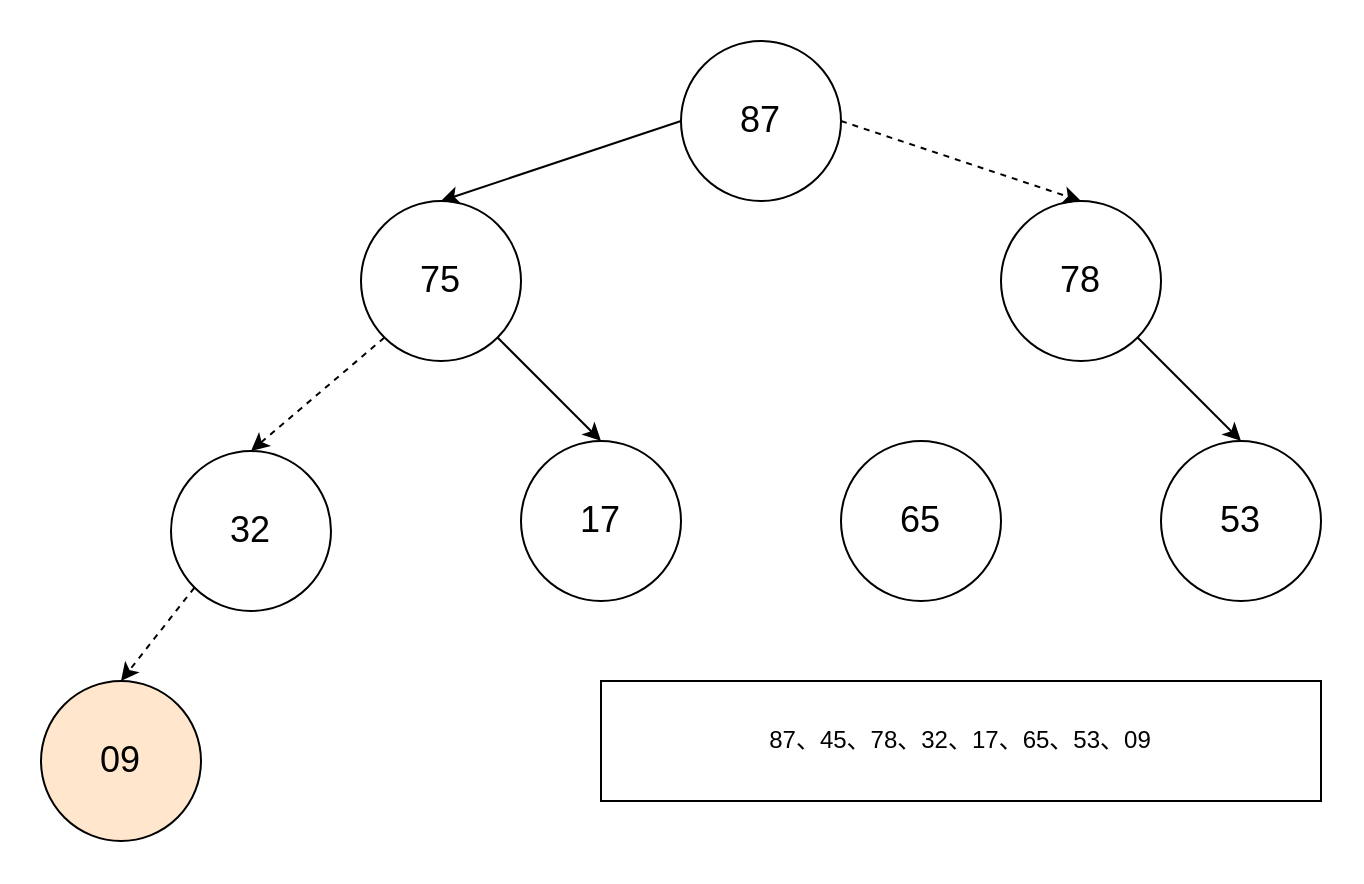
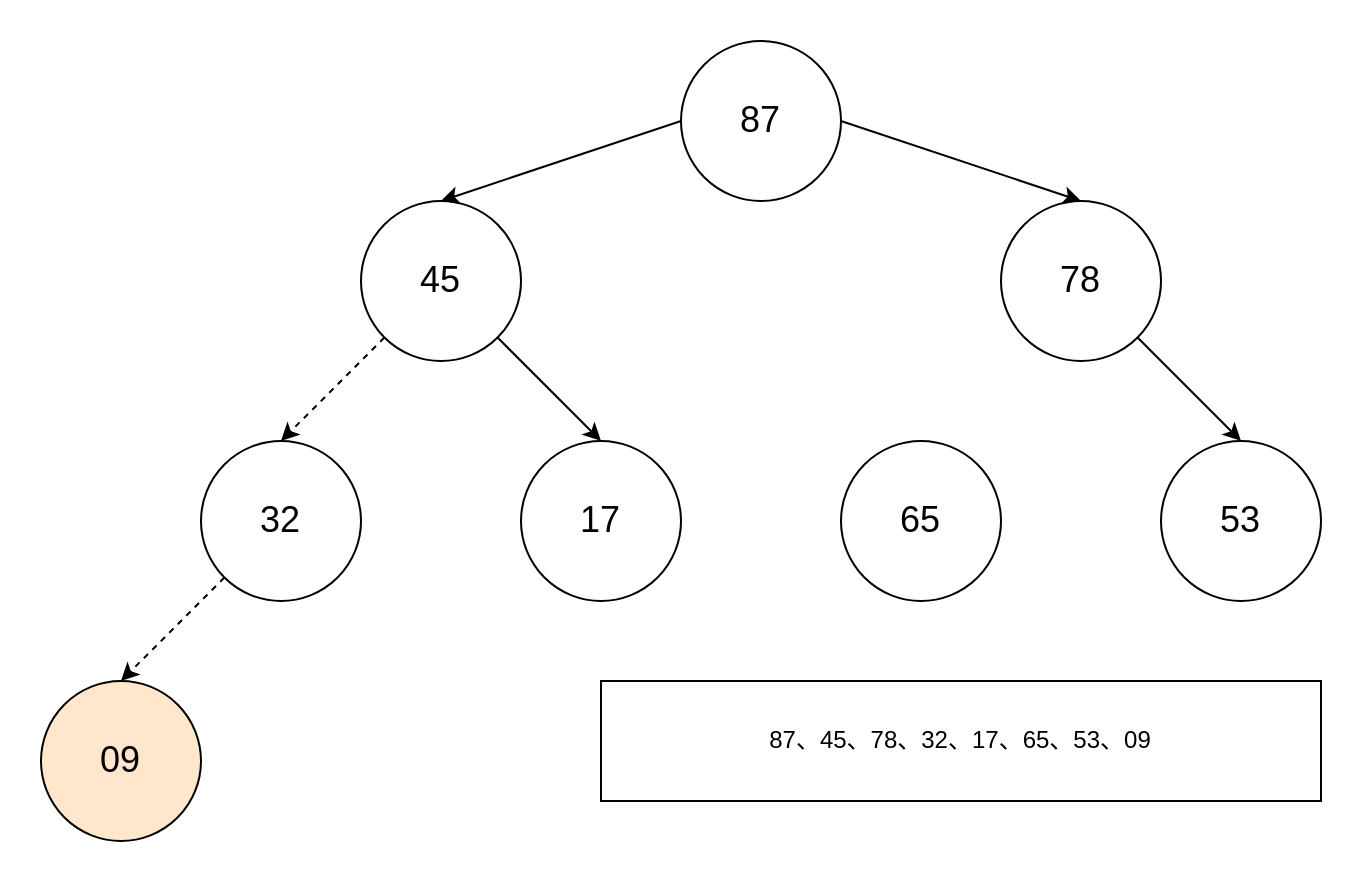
(956, 159) -> (956, 159)
(441, 281) -> (441, 281)
(251, 531) -> (281, 521)
